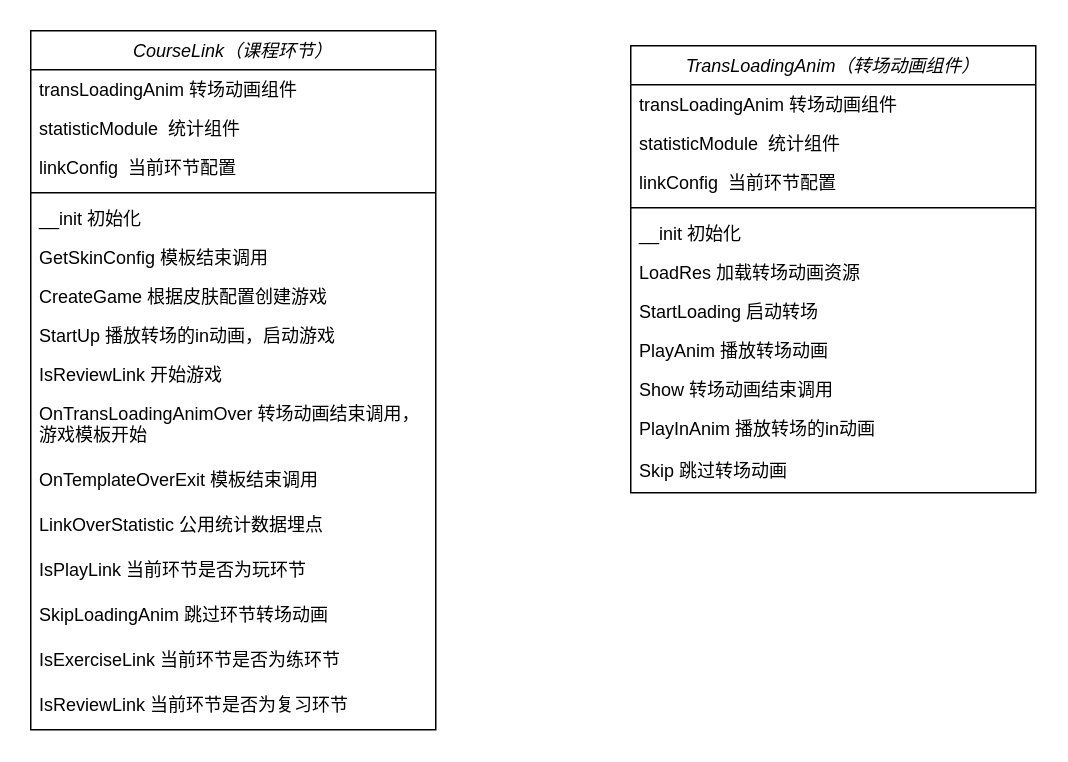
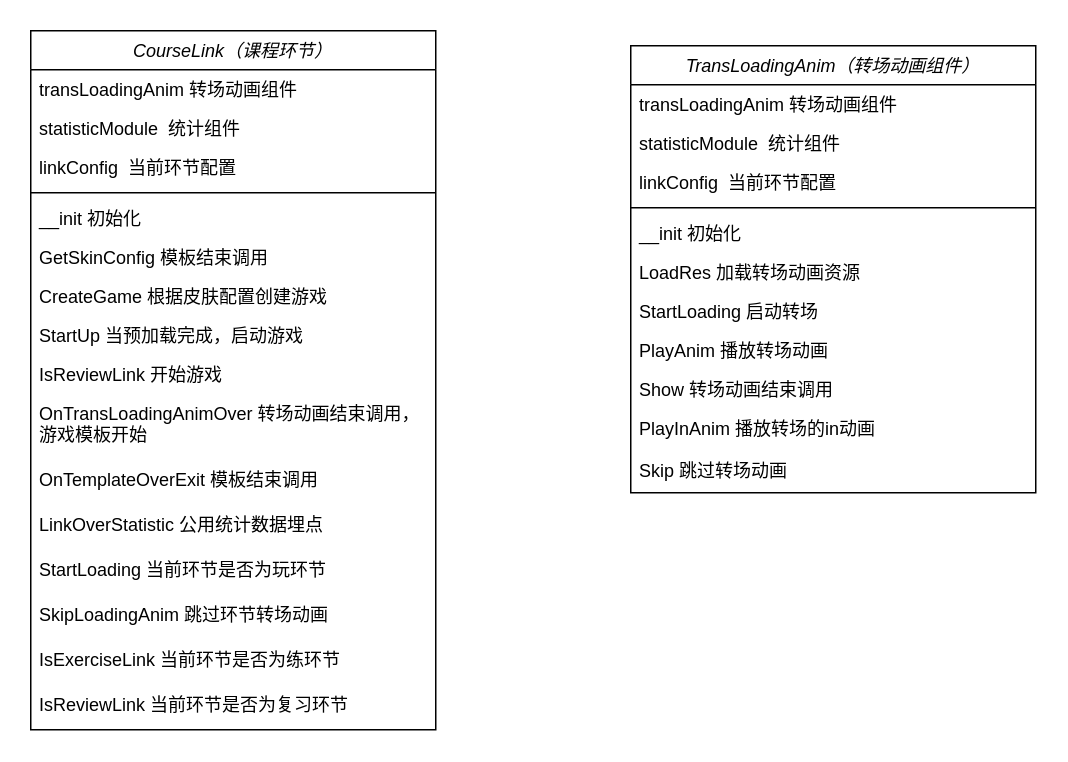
(193, 336) -> (176, 336)
(177, 570) -> (190, 570)
